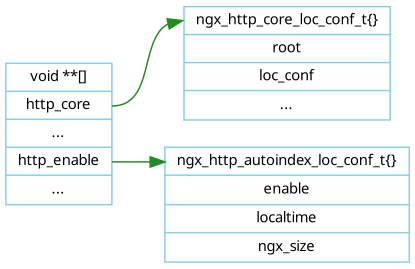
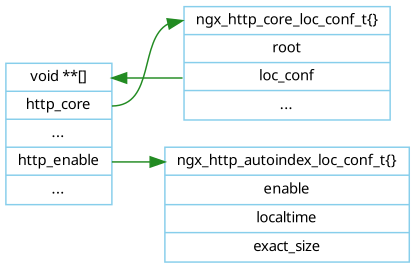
none -> (155, 78)
(287, 247) -> (287, 247)
